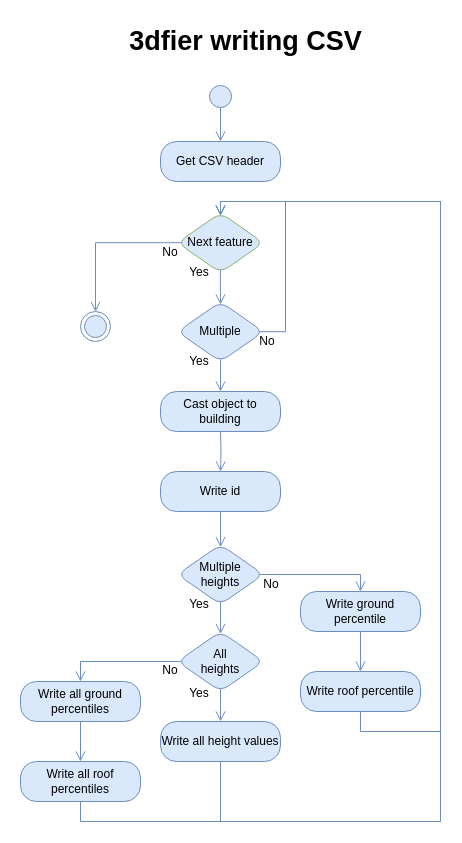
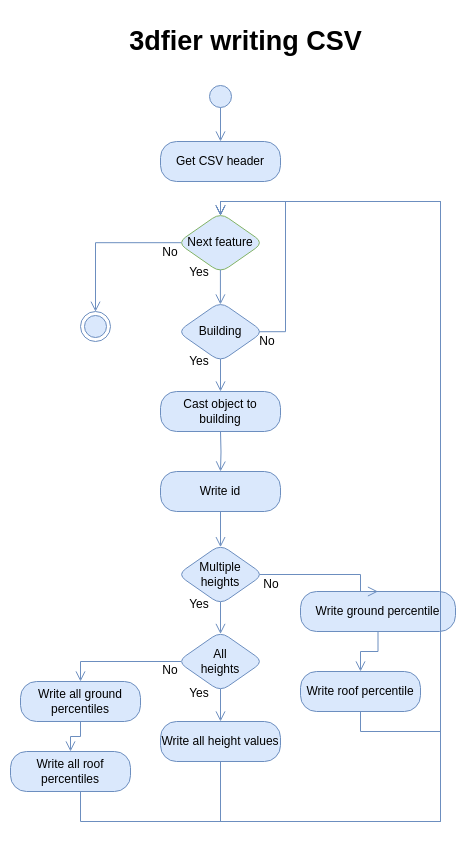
(221, 332) -> (221, 332)
(361, 612) -> (378, 612)
(81, 782) -> (71, 772)
